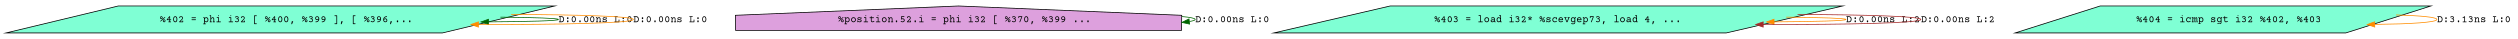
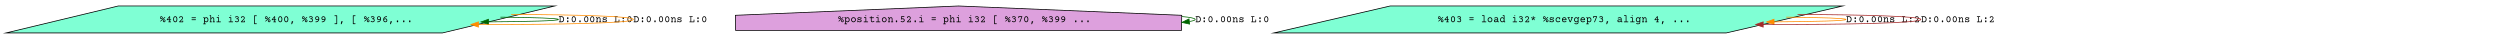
(1558, 19) -> (1558, 19)
(2223, 19) -> none
